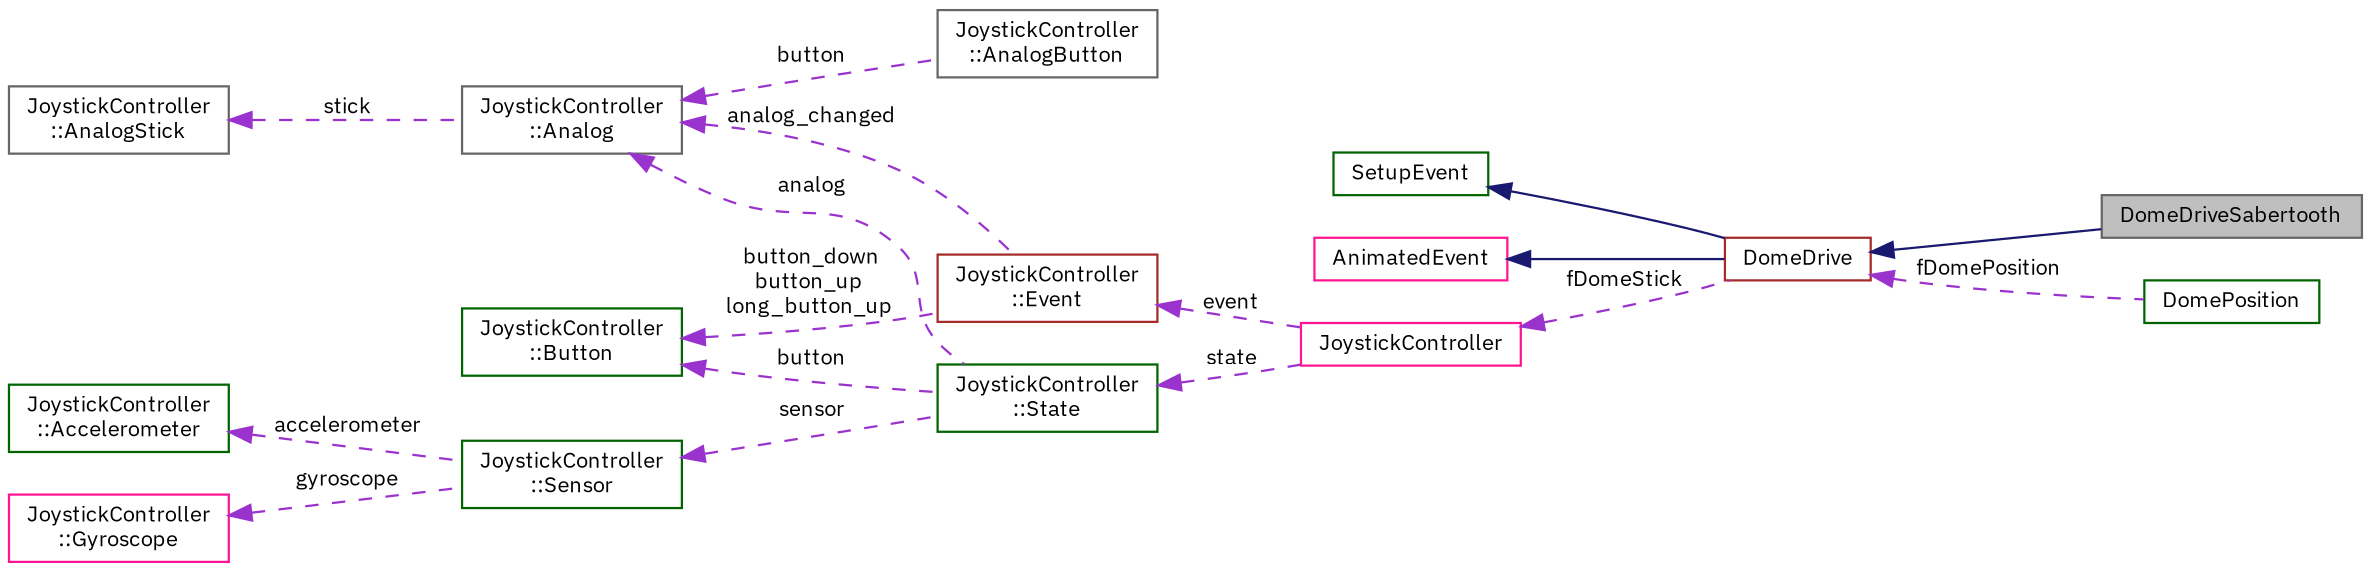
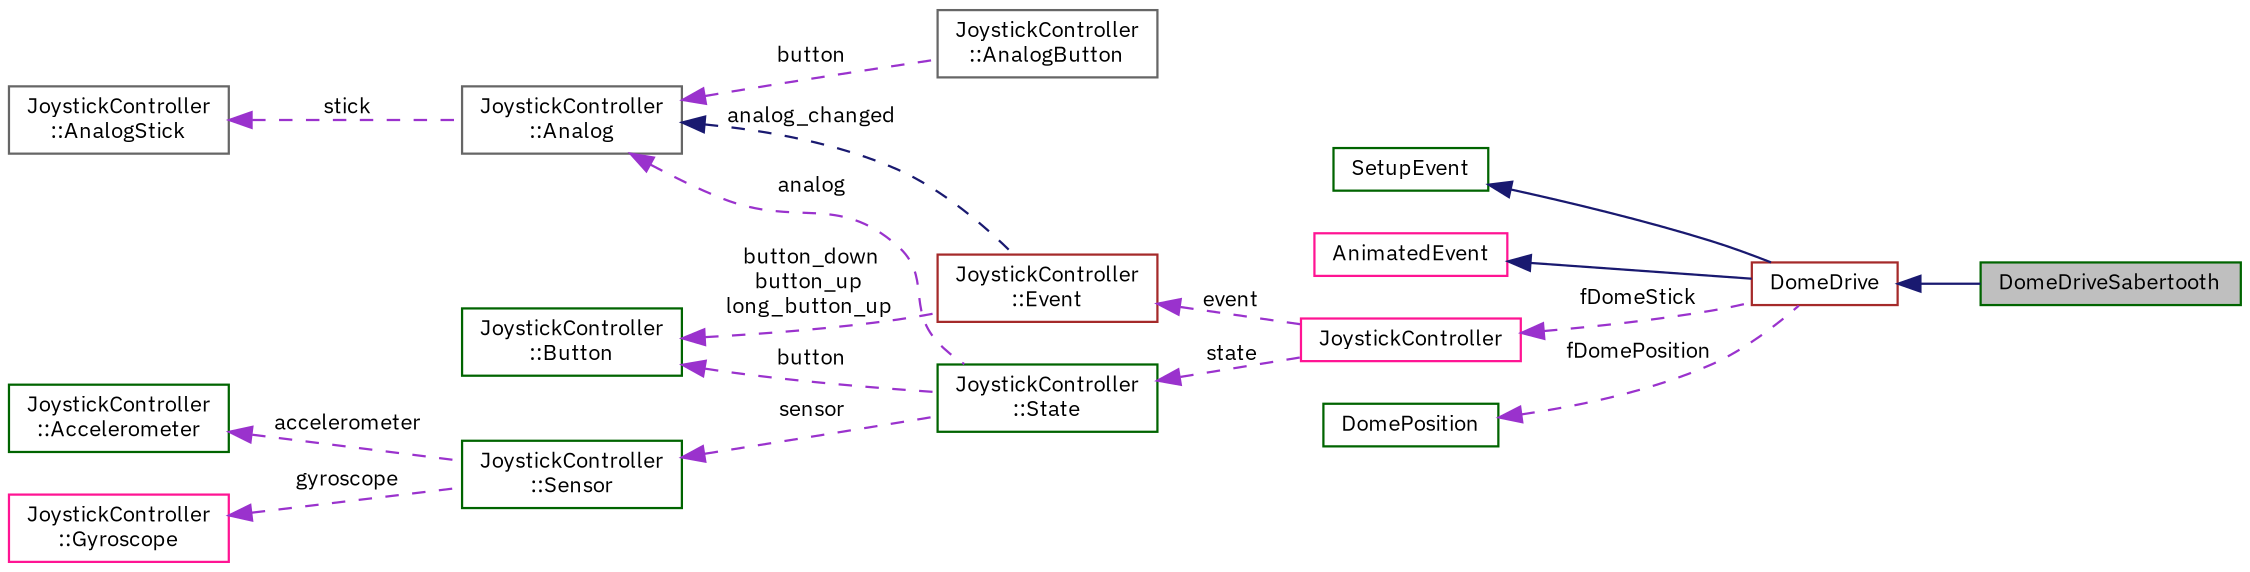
(872, 159) -> (872, 159)
(2232, 216) -> (2111, 284)
(2018, 292) -> (1669, 381)
